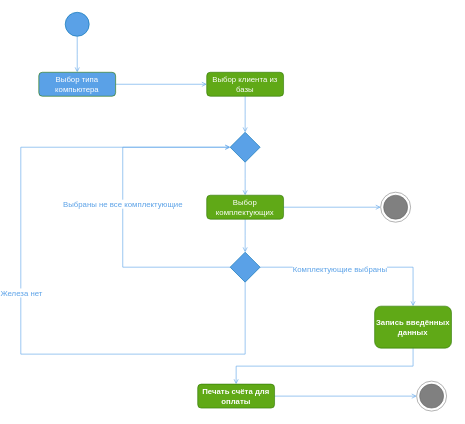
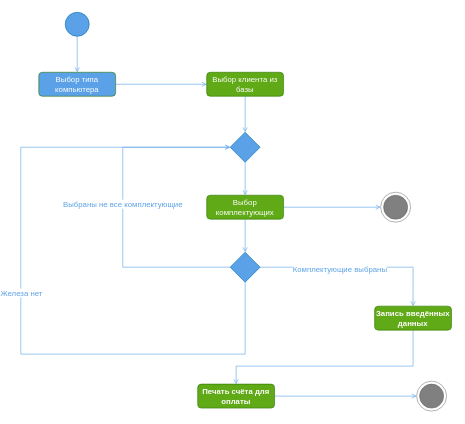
(413, 327) -> (413, 318)
